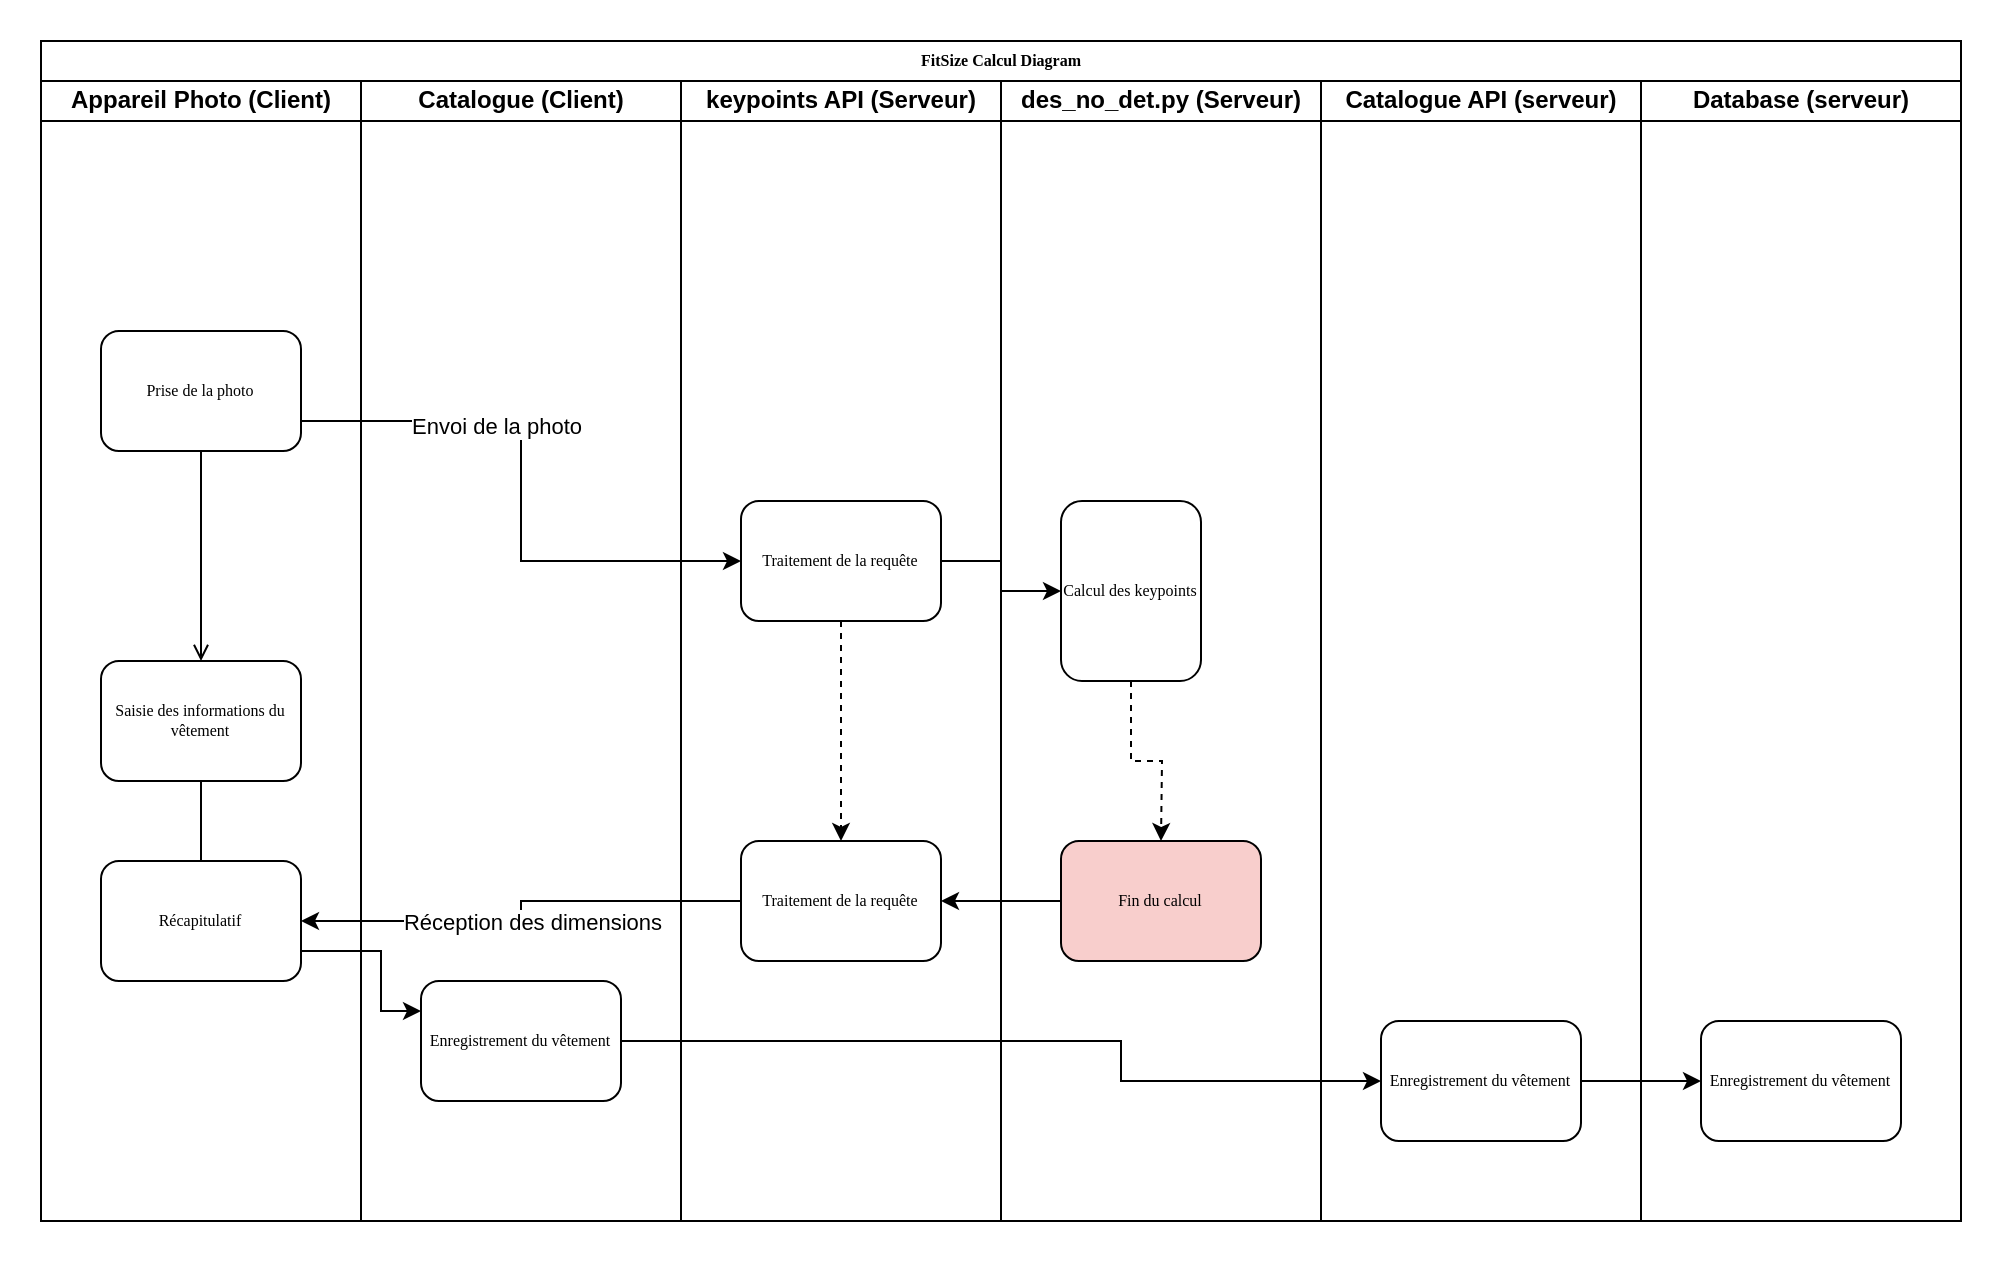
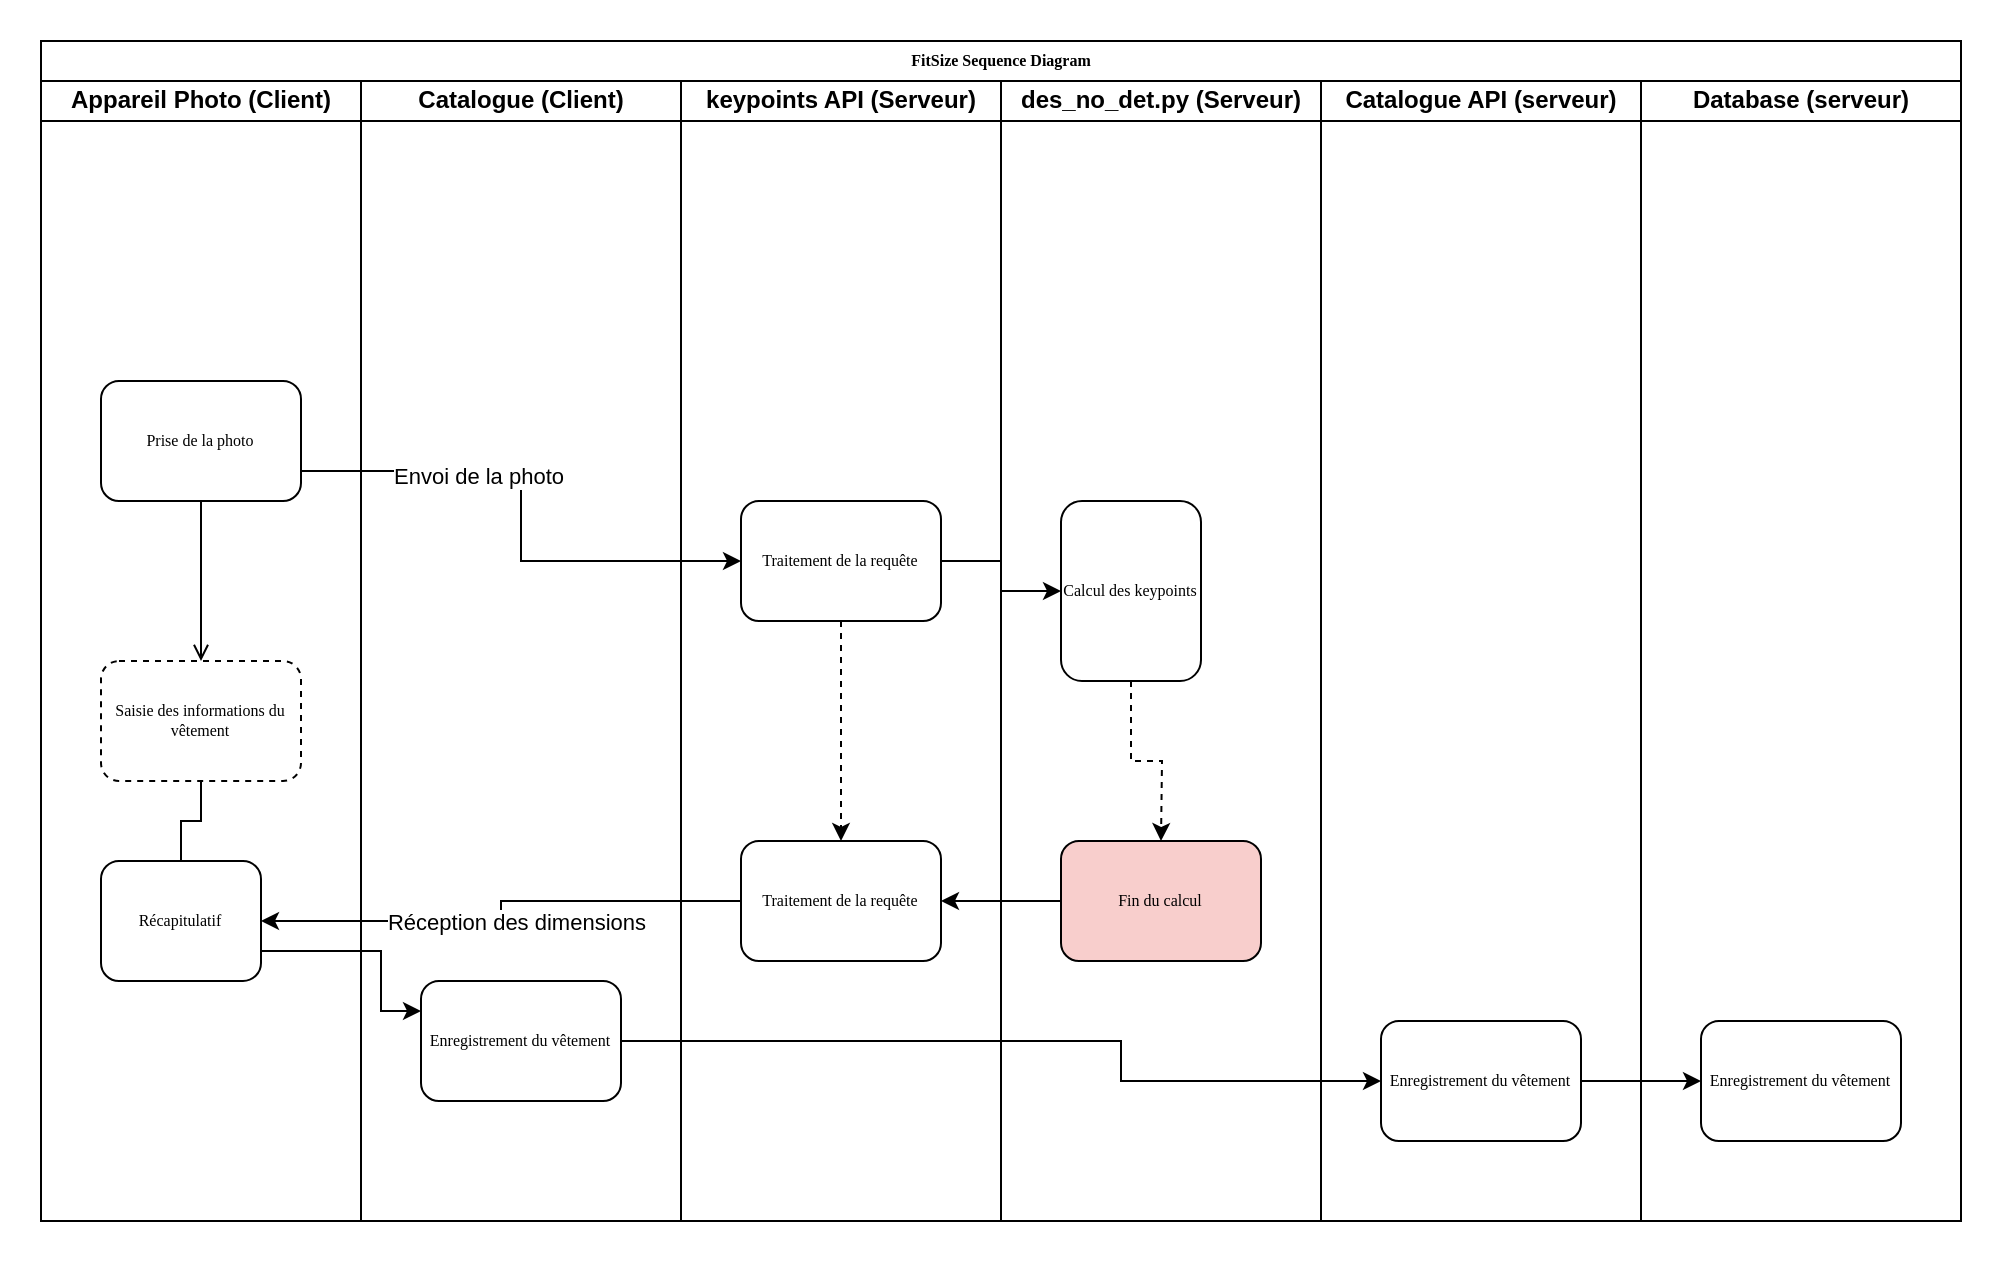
(1002, 61) -> (1002, 61)
(201, 391) -> (201, 441)
(201, 721) -> (201, 721)
(201, 921) -> (181, 921)
